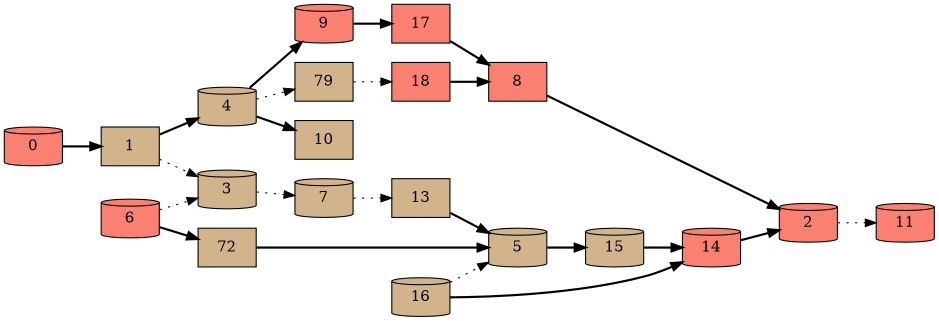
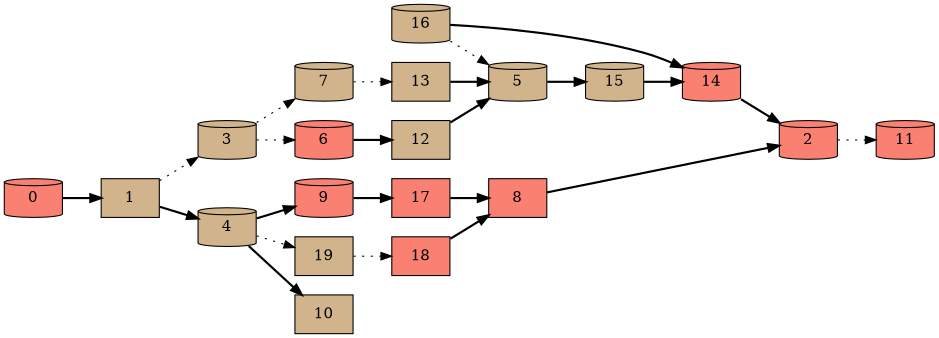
(324, 82) -> (324, 256)
(174, 206) -> (270, 140)
(227, 248) -> (421, 140)
